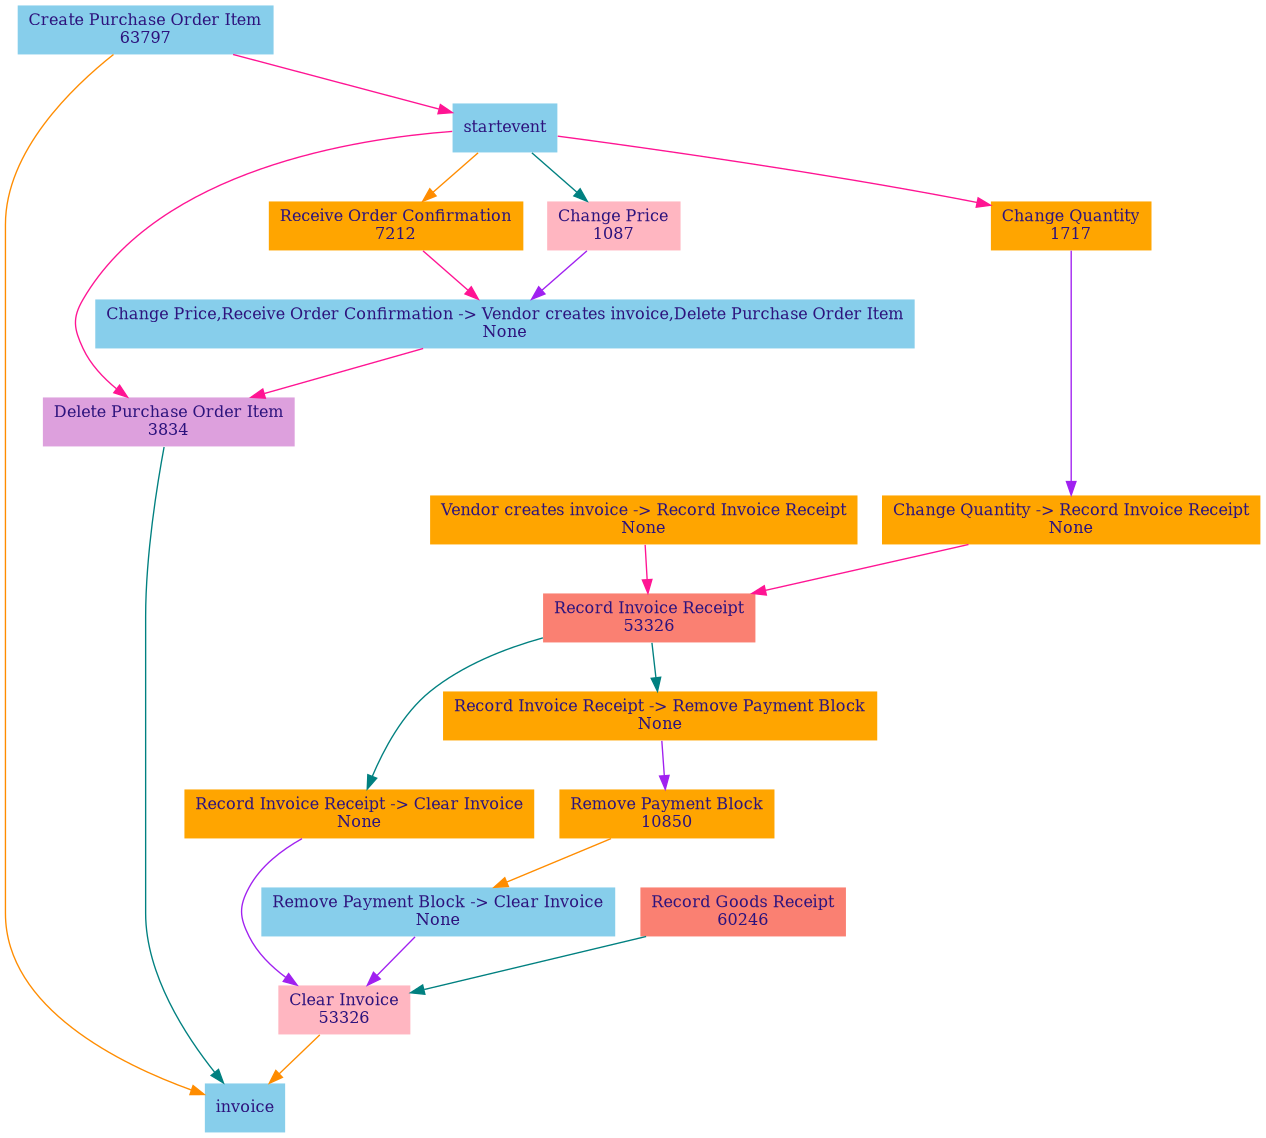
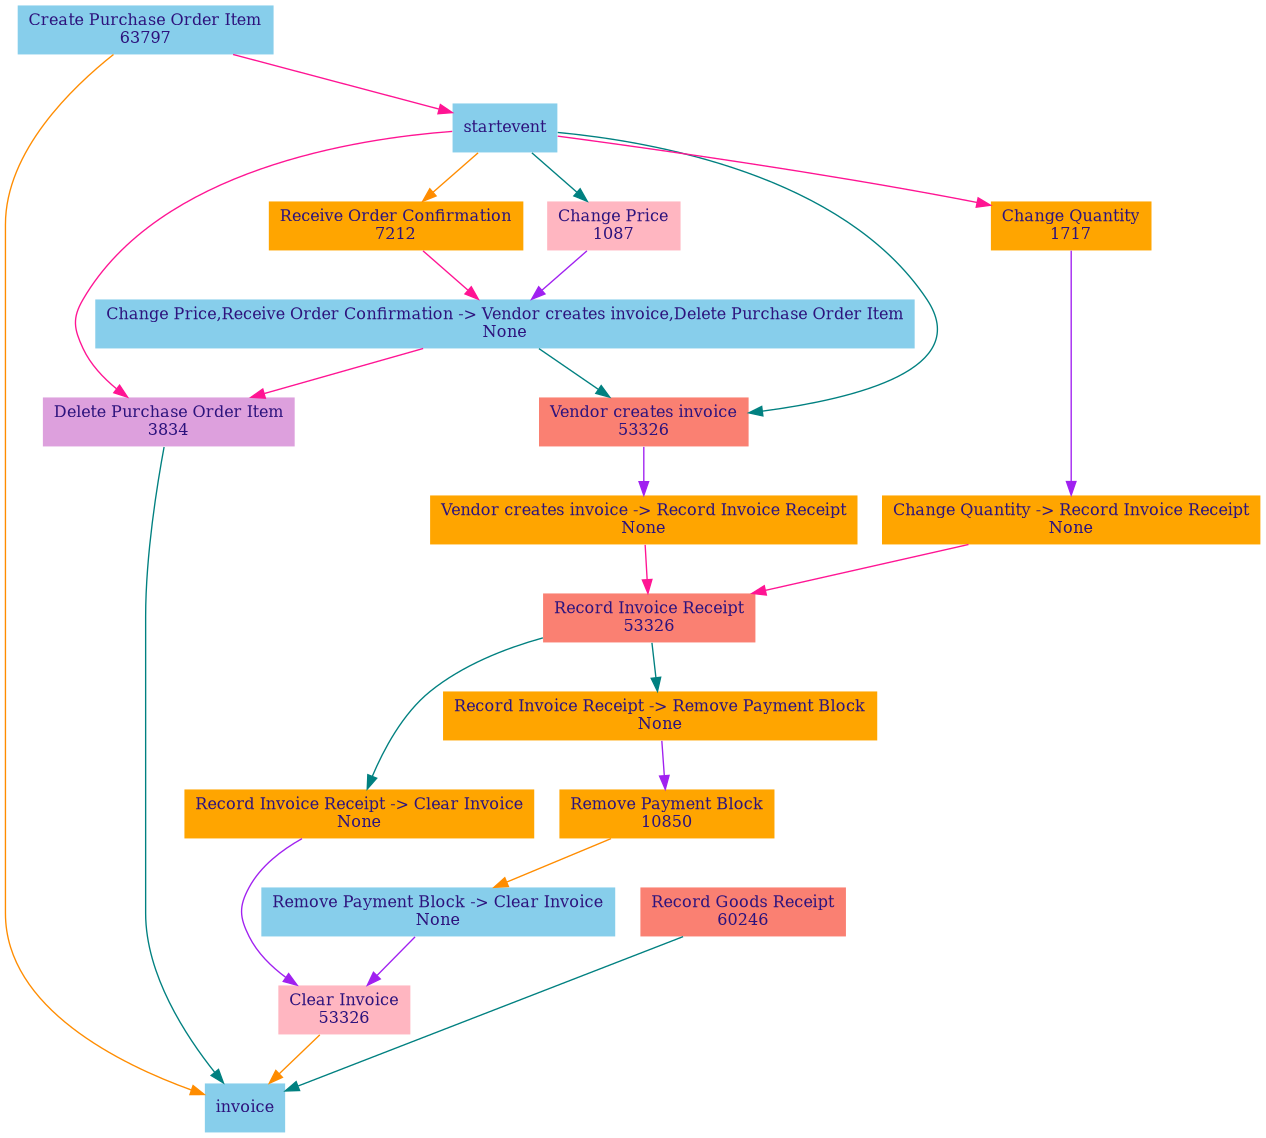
none -> (644, 422)
(535, 963) -> (491, 1011)
